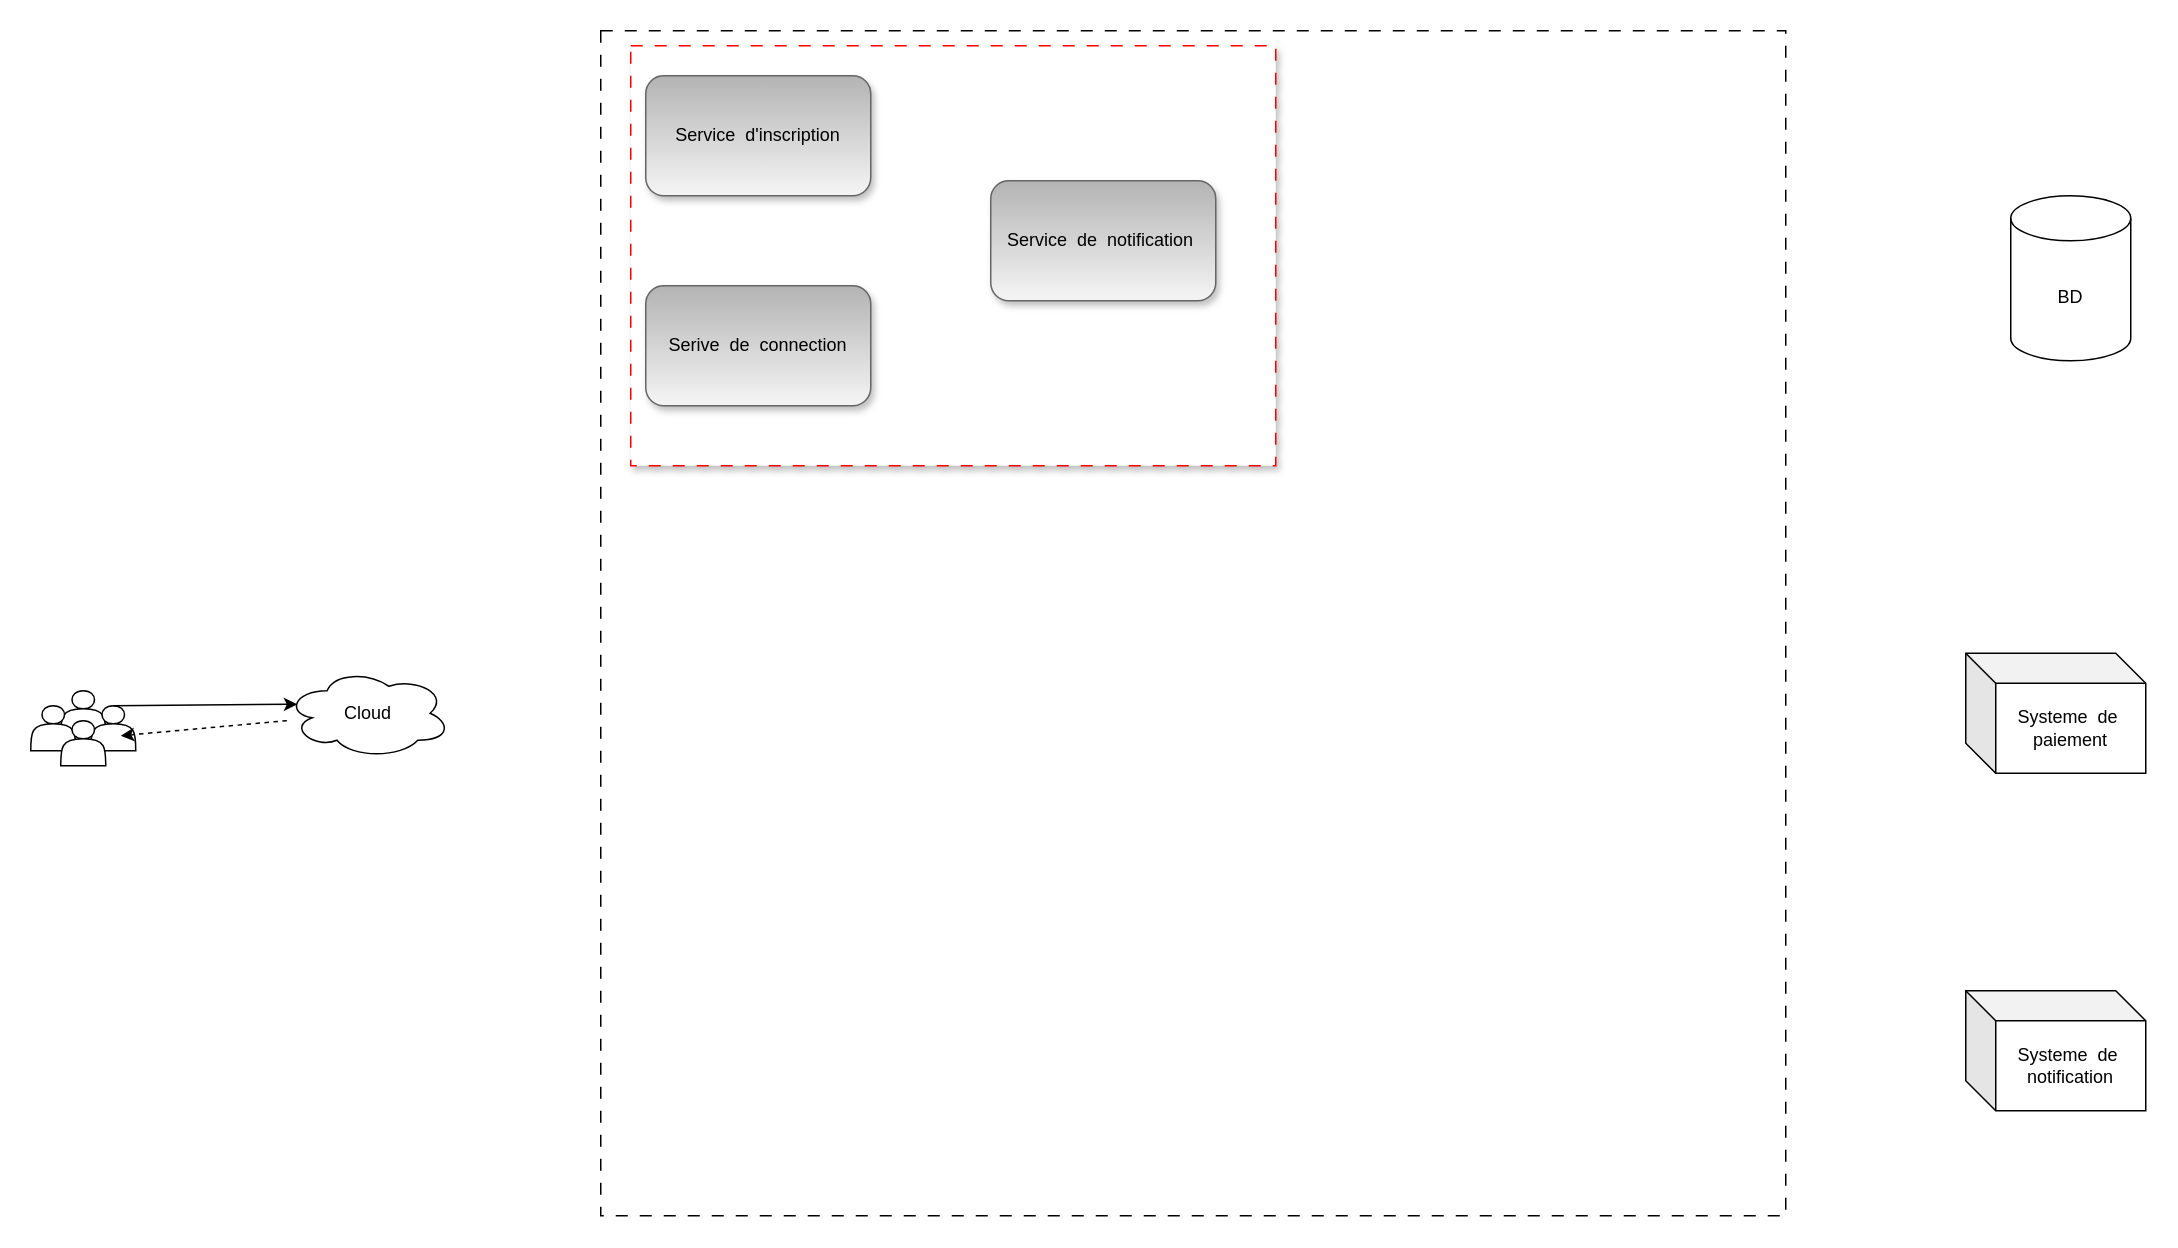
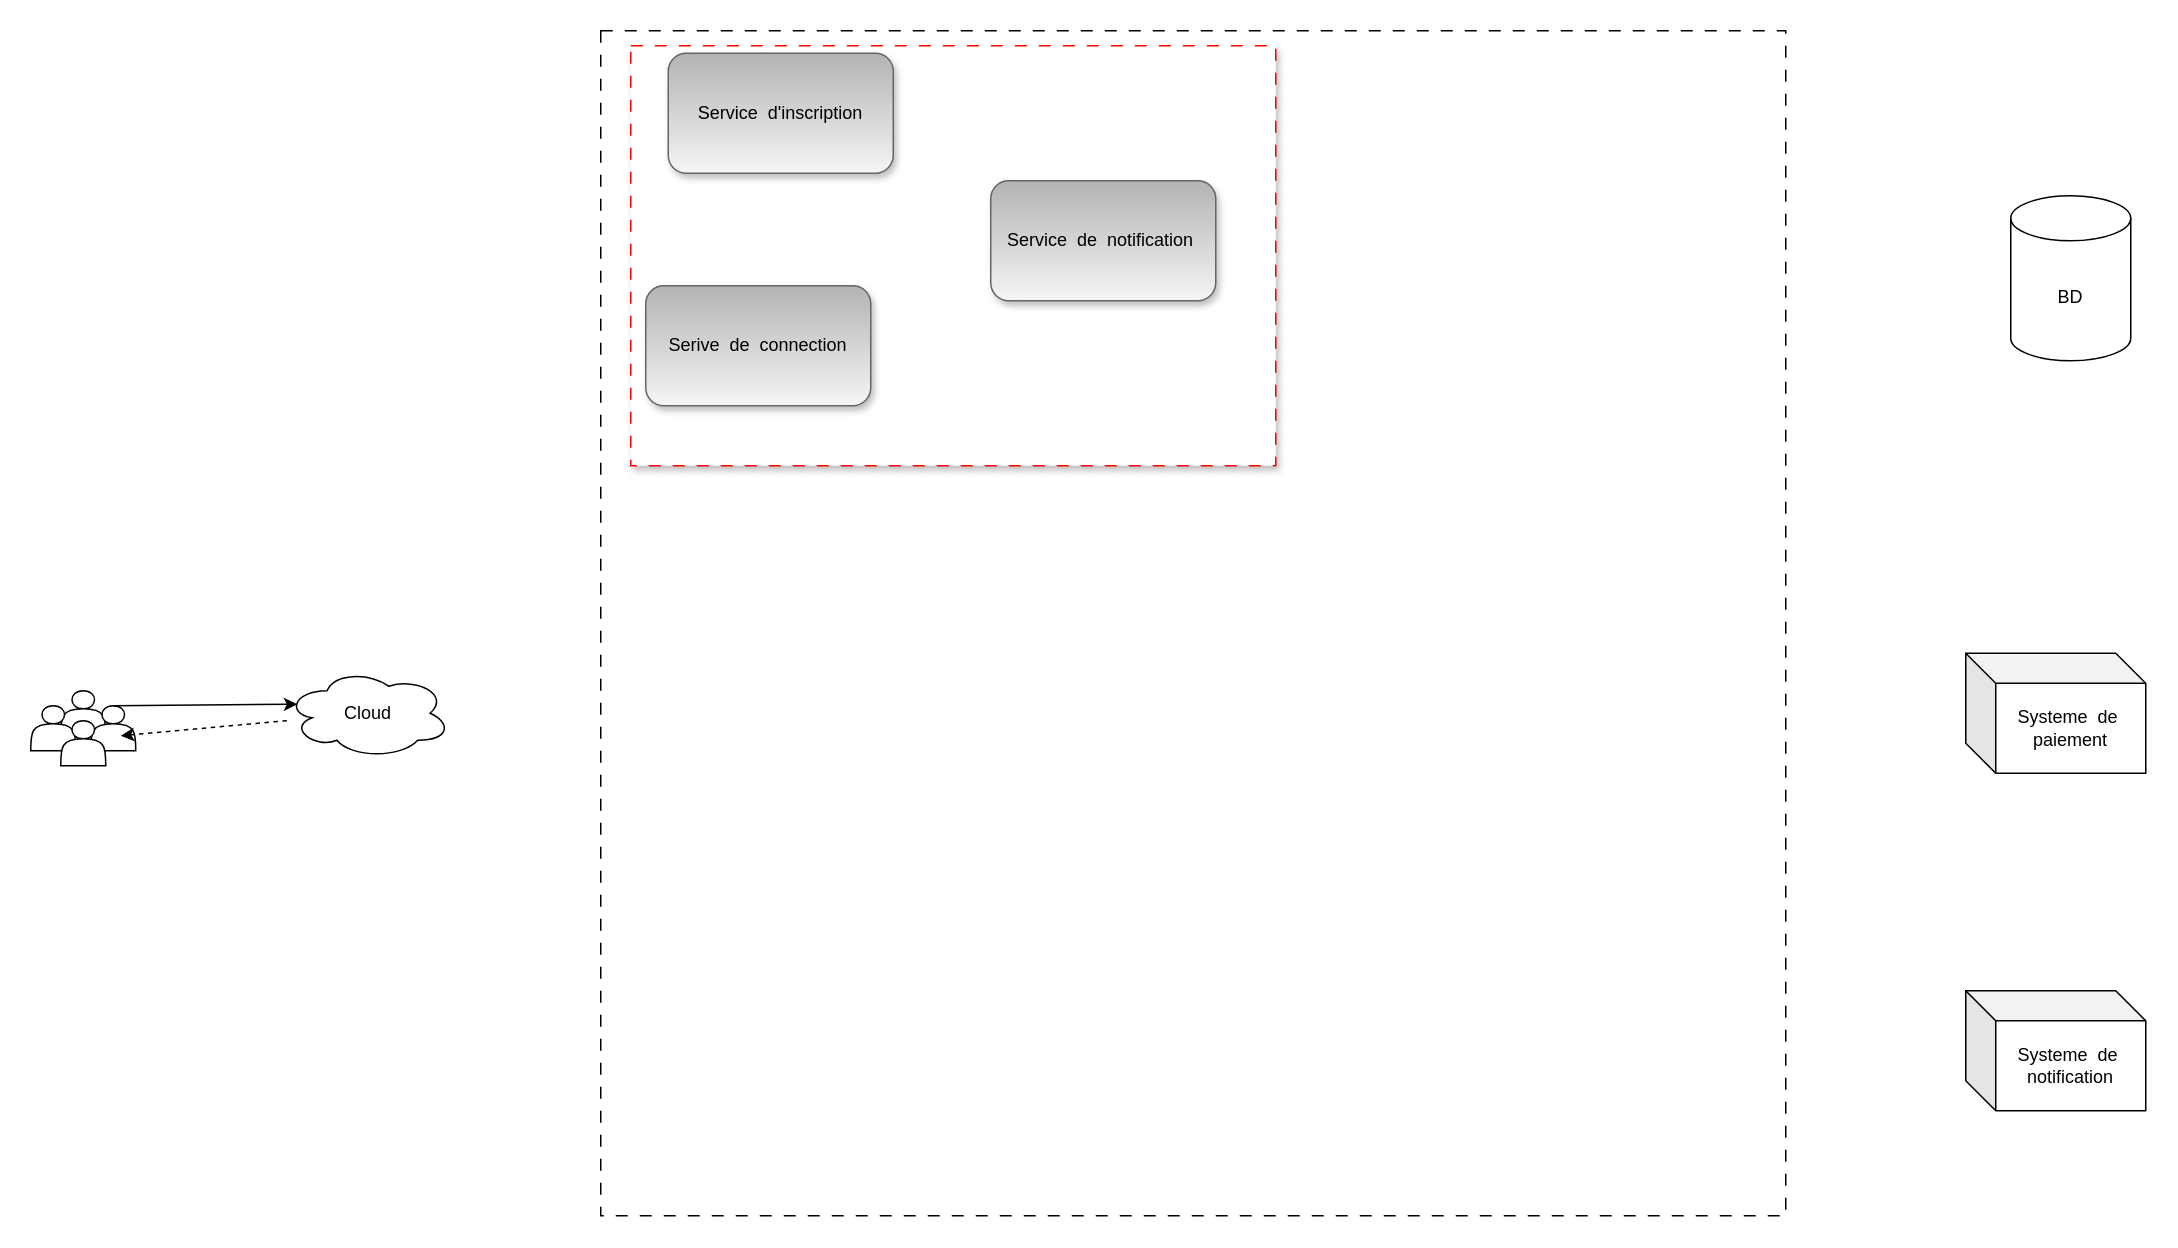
(758, 136) -> (781, 113)
